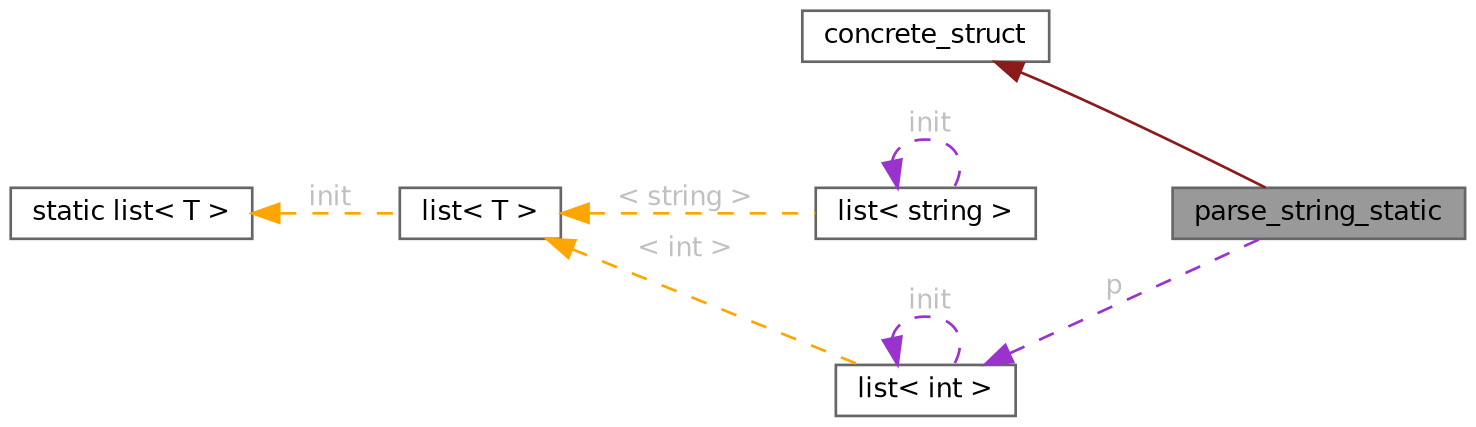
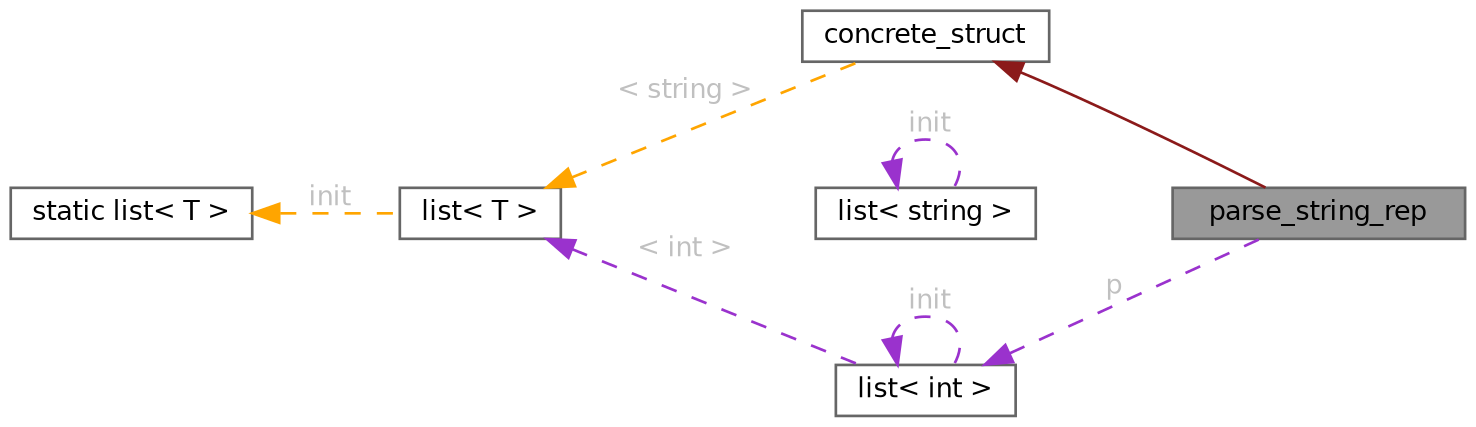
(702, 213) -> (715, 120)
(1319, 213) -> (1319, 213)
(716, 307) -> (716, 307)
